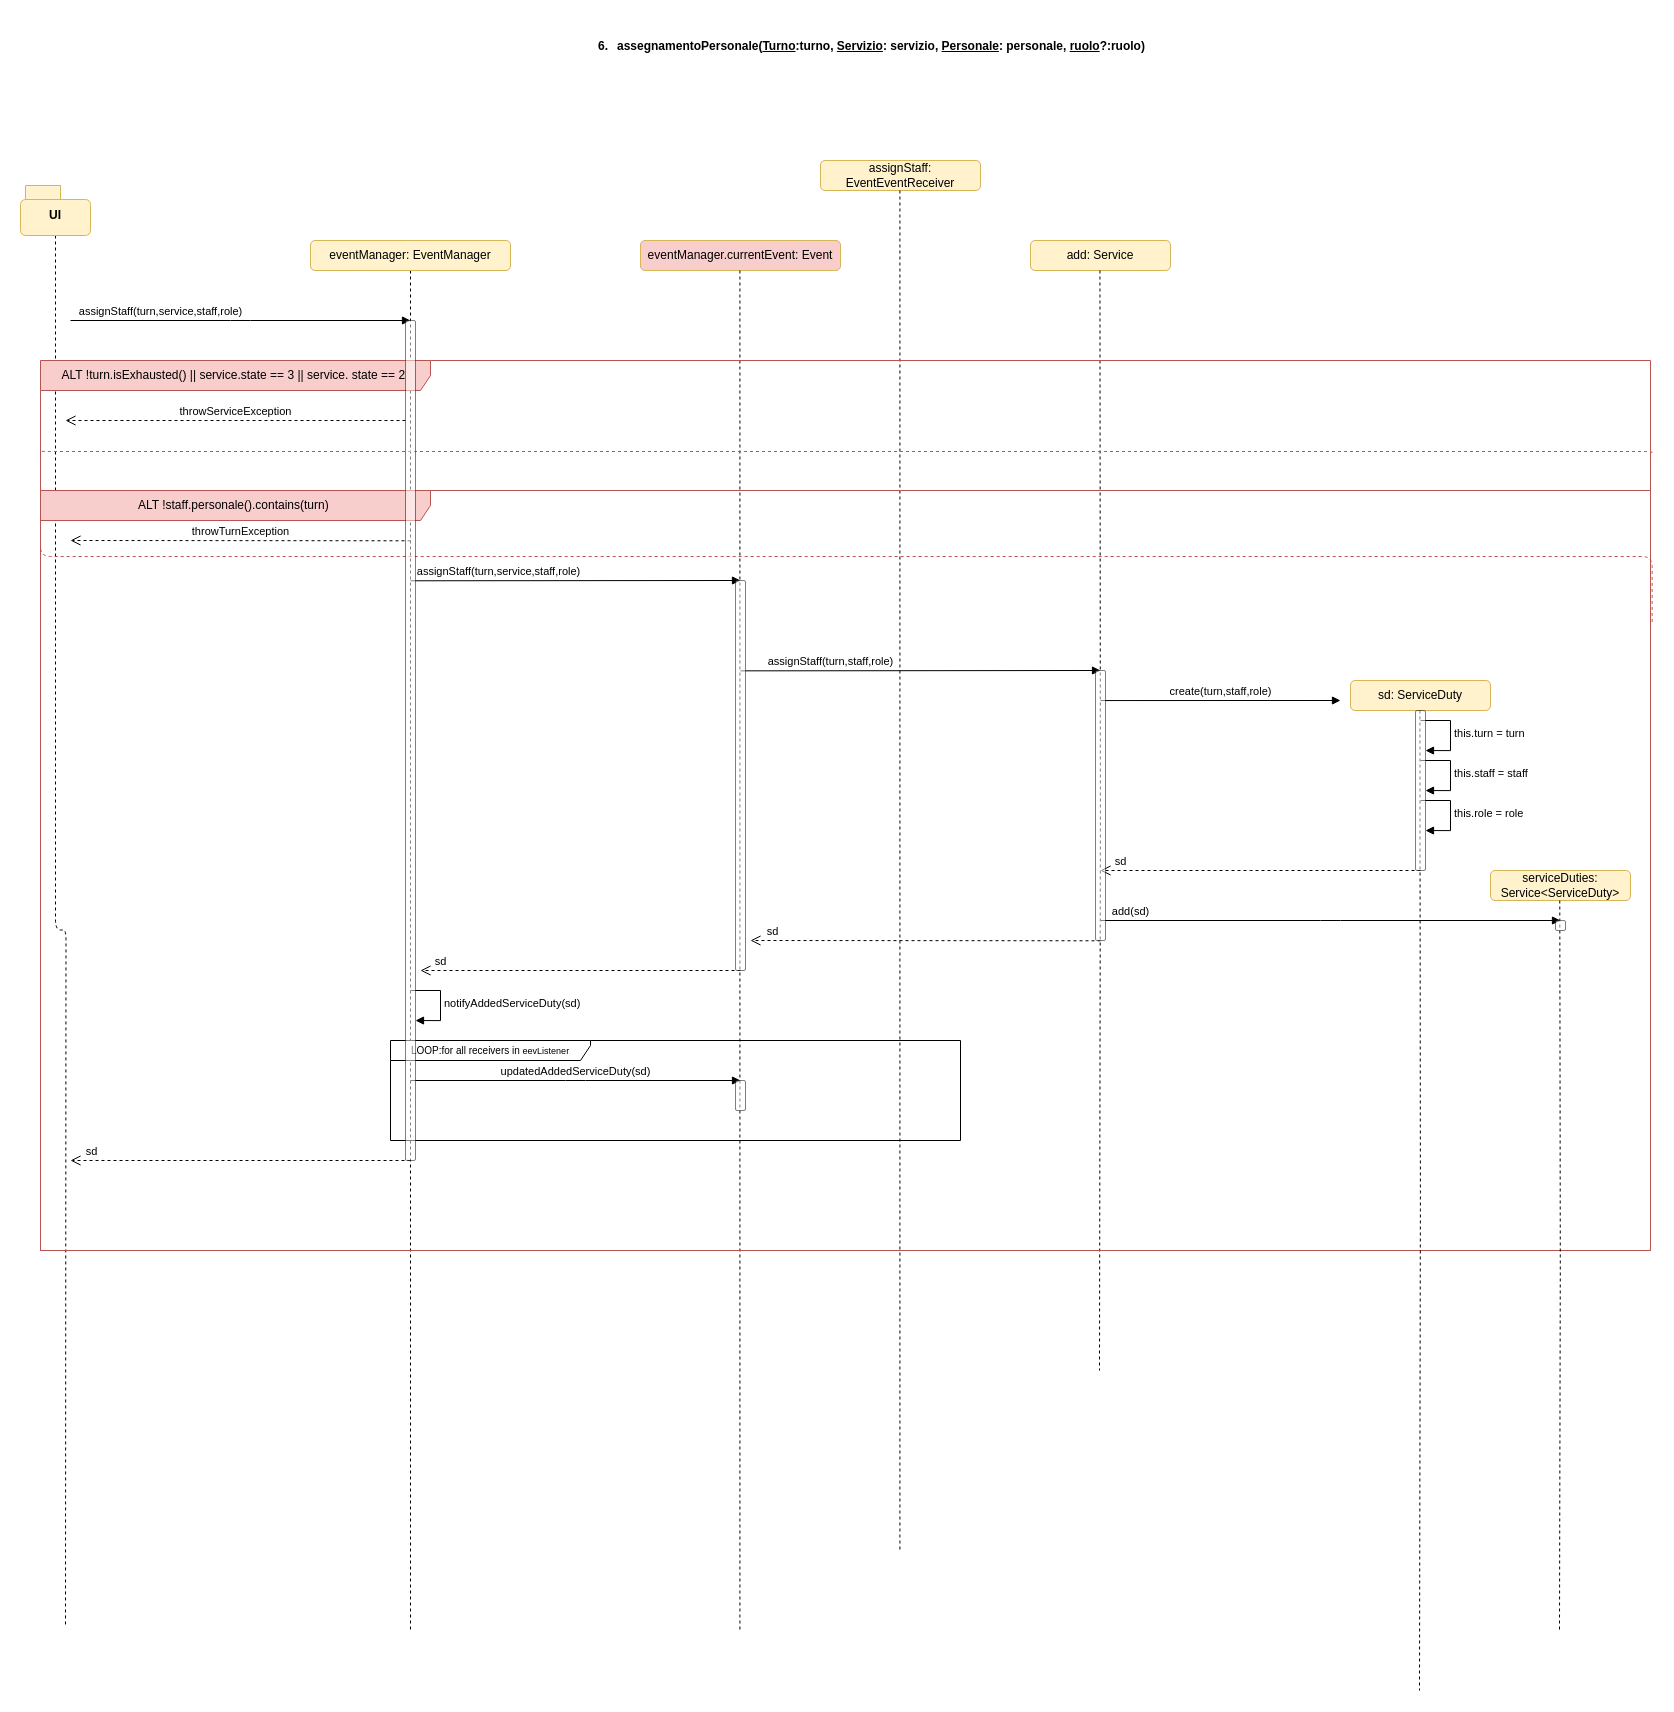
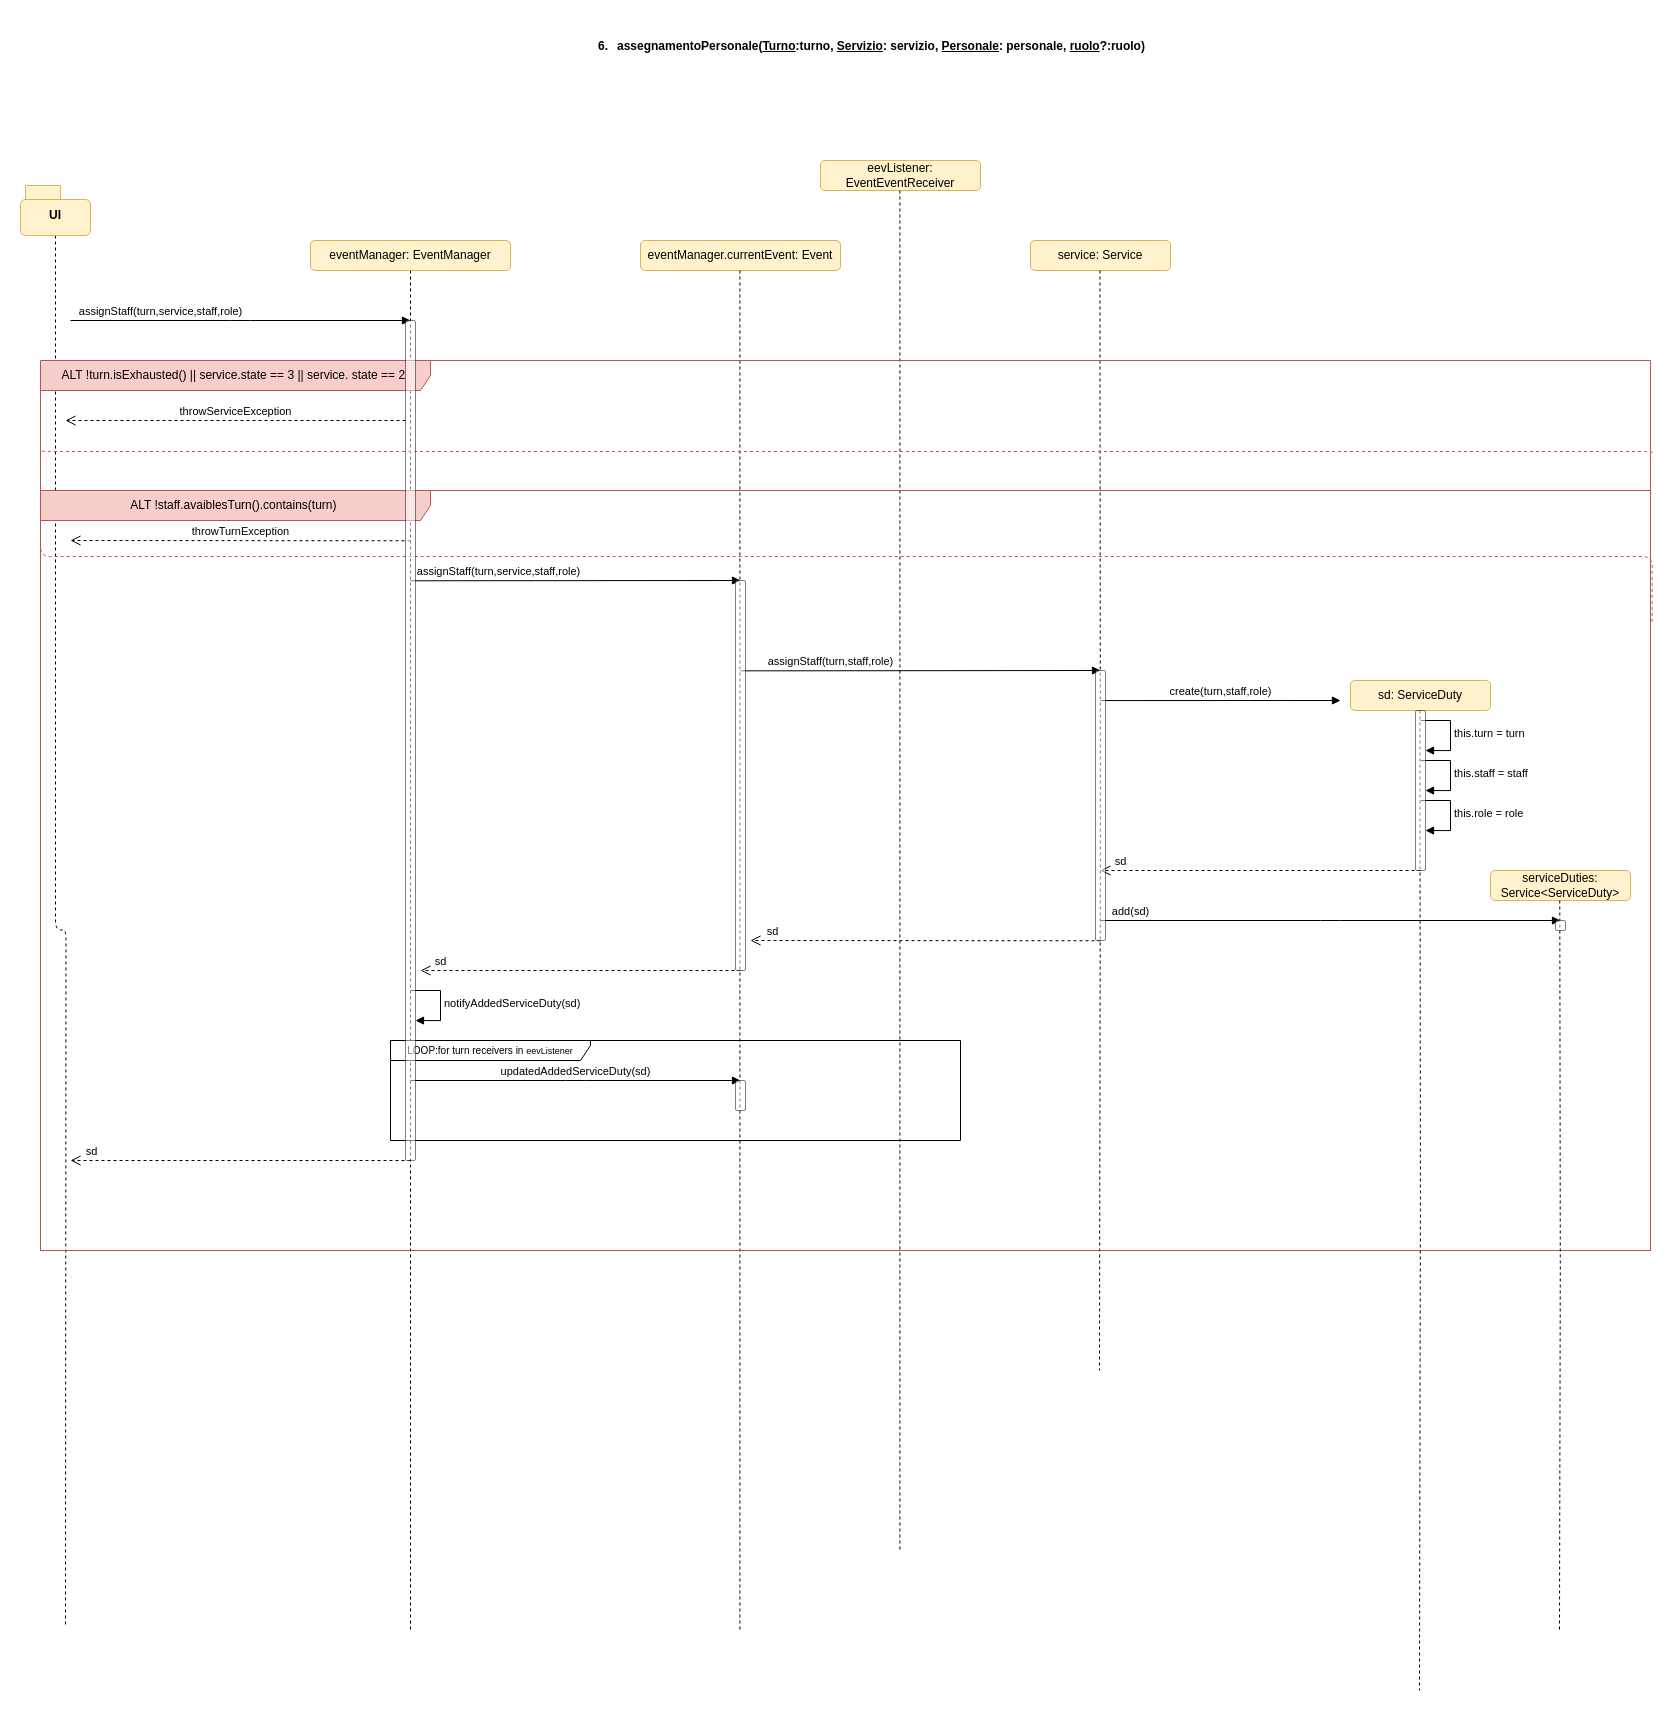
(901, 176) -> (901, 176)
(741, 256) -> (741, 256)
(1101, 256) -> (1101, 256)
(236, 506) -> (236, 506)
(491, 1051) -> (491, 1051)
